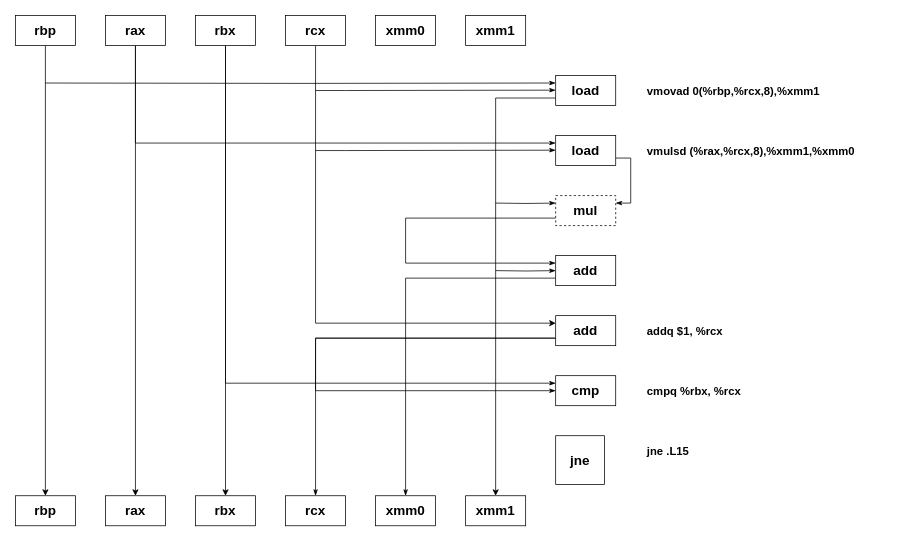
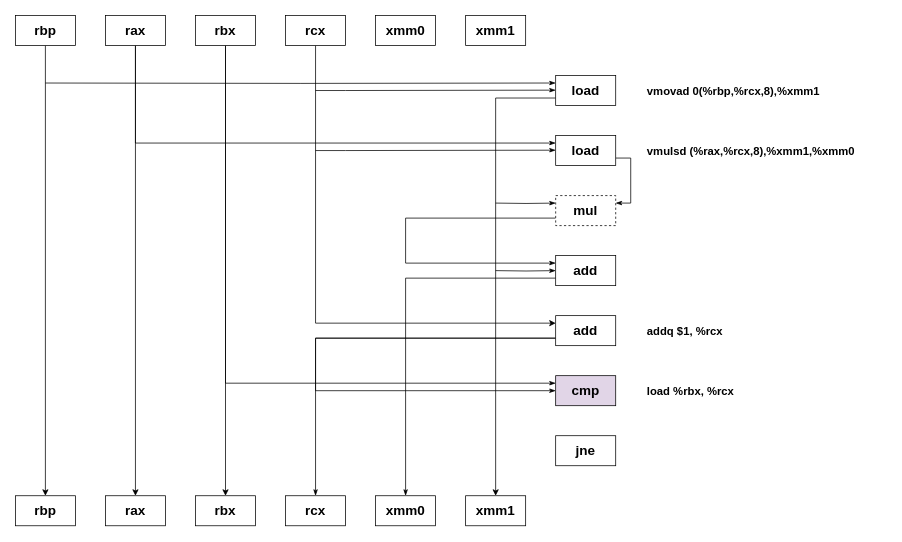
(585, 390) -> (585, 390)
(681, 390) -> (680, 390)
(765, 450) -> none
(580, 460) -> (585, 450)
